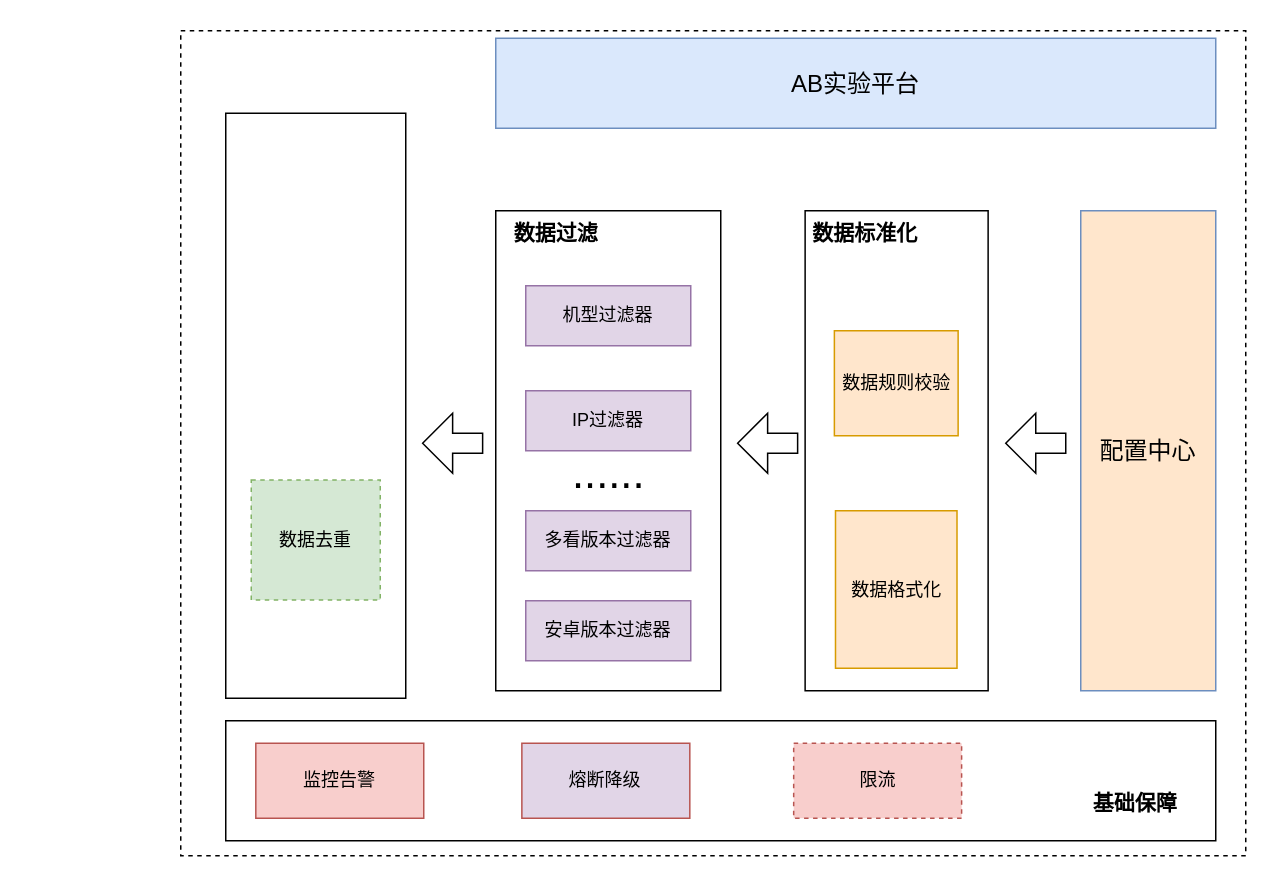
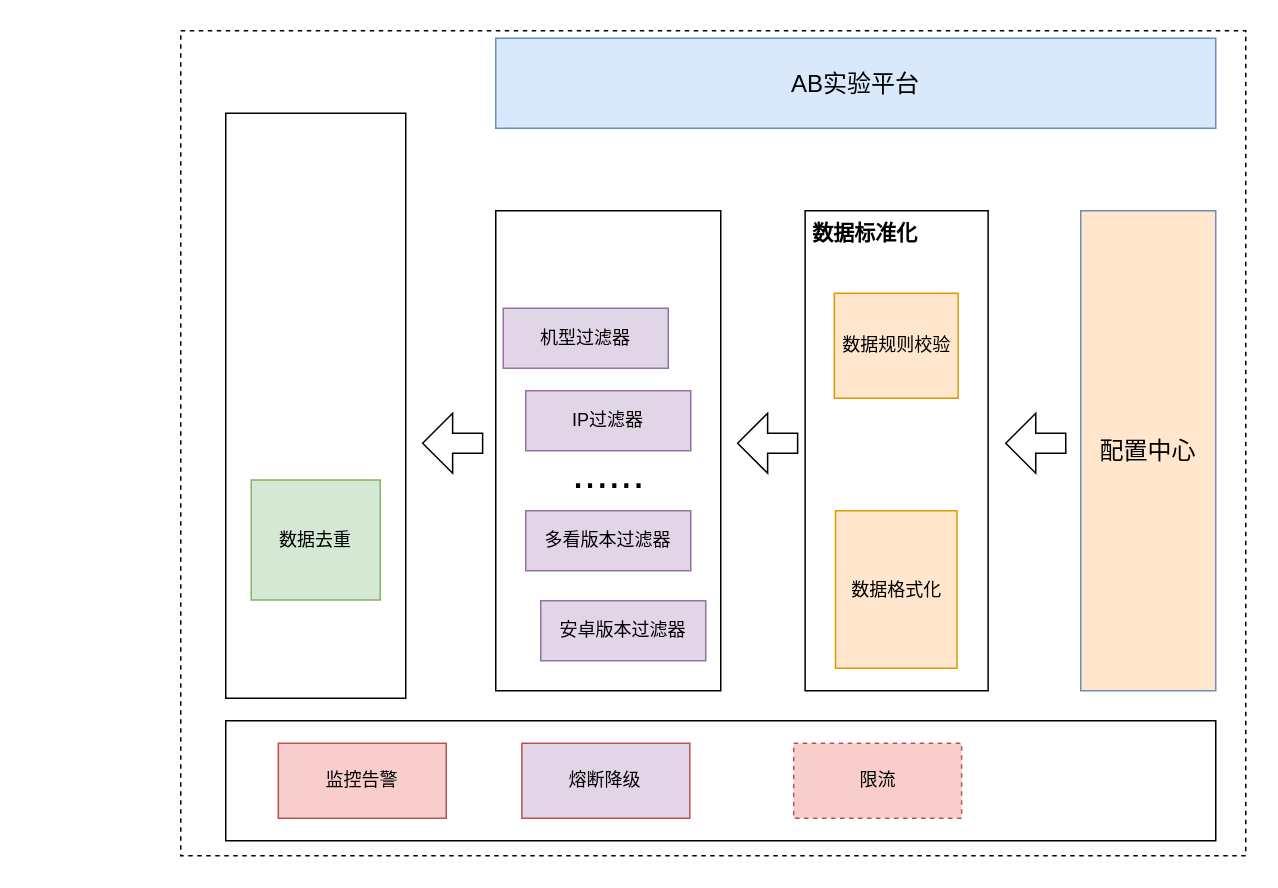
(556, 233) -> none
(608, 316) -> (586, 338)
(896, 383) -> (896, 346)
(316, 540) -> (316, 540)
(608, 631) -> (623, 631)
(340, 781) -> (362, 781)
(1134, 803) -> none
